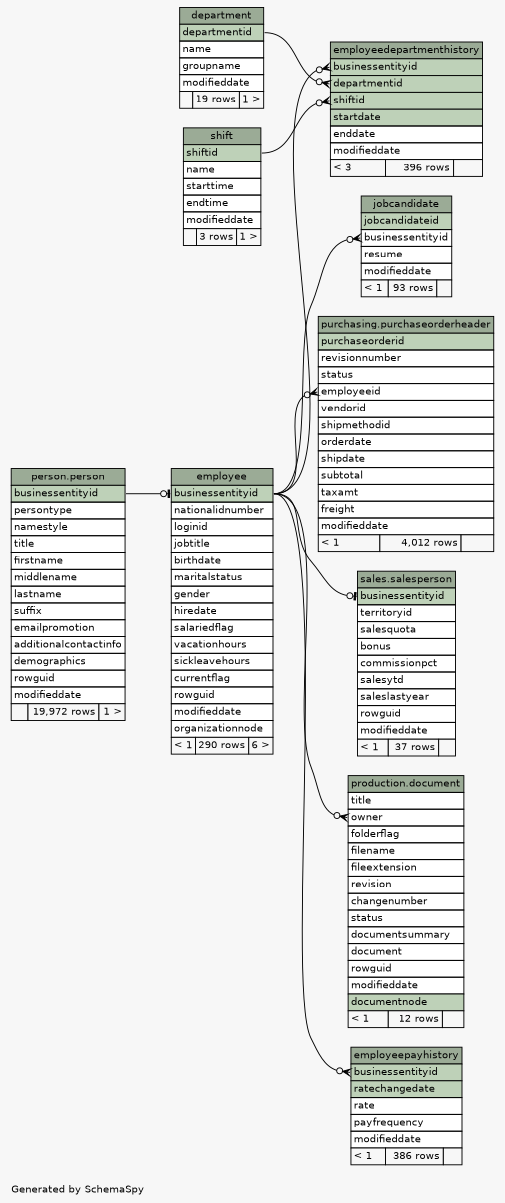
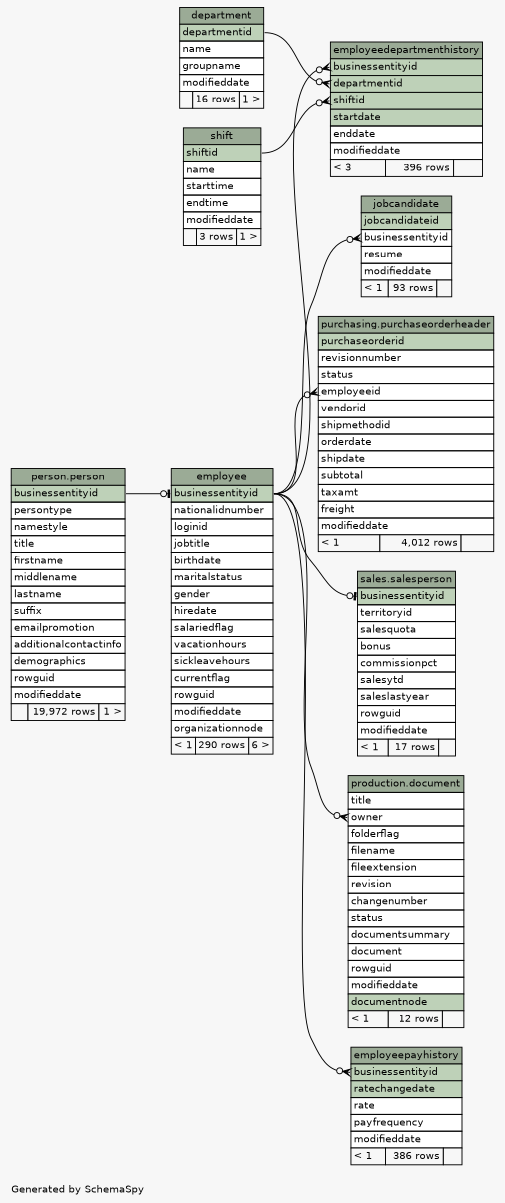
(216, 99) -> (216, 99)
(415, 747) -> (415, 747)
